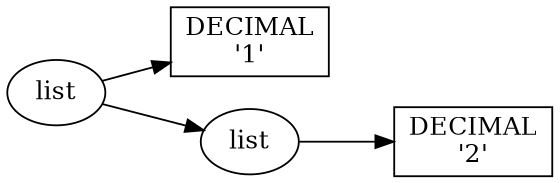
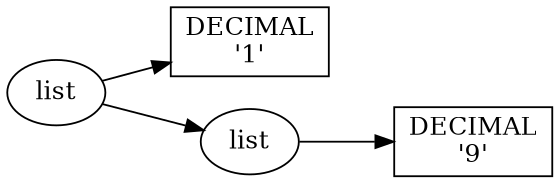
(473, 142) -> (473, 142)
